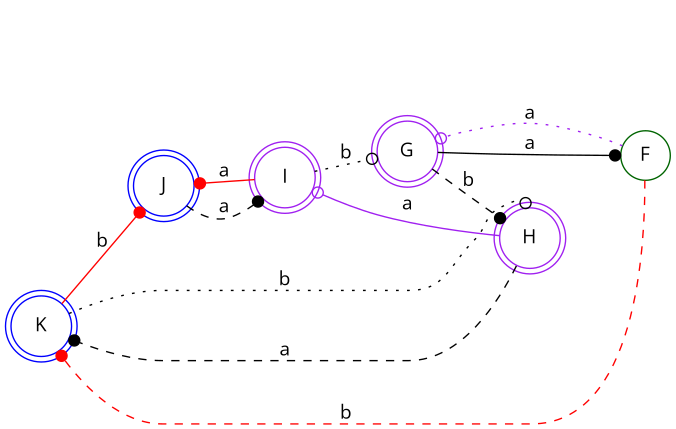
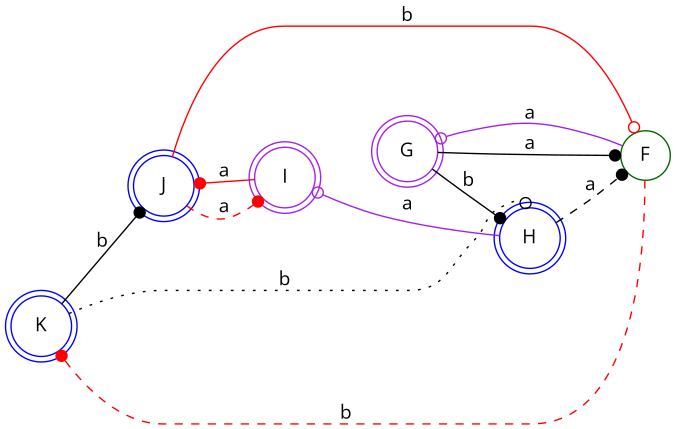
none -> (389, 26)
(535, 124) -> (535, 124)
(340, 166) -> none
(464, 192) -> (464, 192)
(220, 219) -> (220, 219)
(530, 238) -> (530, 238)
(99, 260) -> (99, 260)
(318, 361) -> (588, 202)
